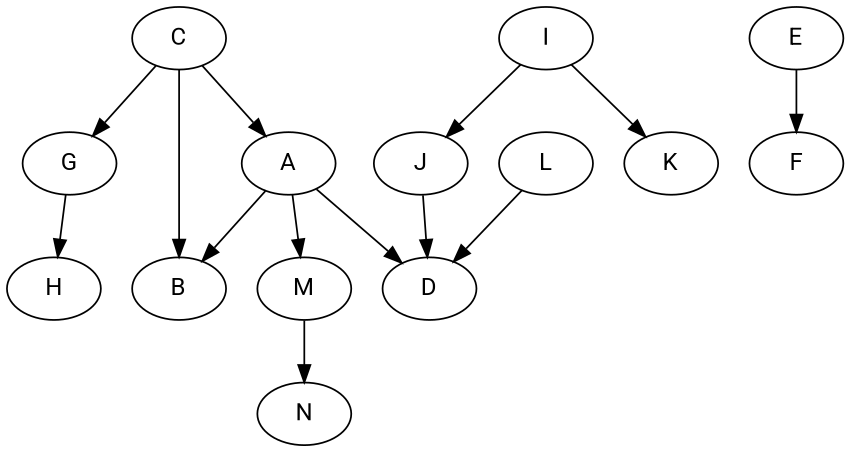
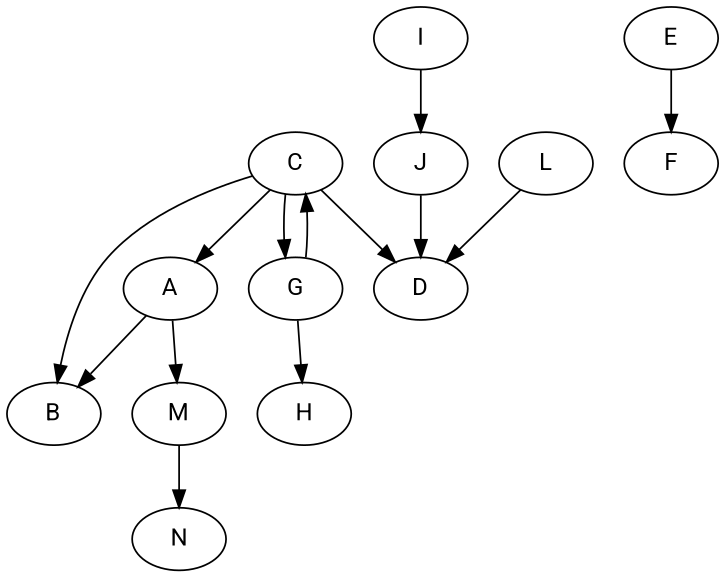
(671, 163) -> none
(352, 220) -> (352, 220)
none -> (307, 235)
